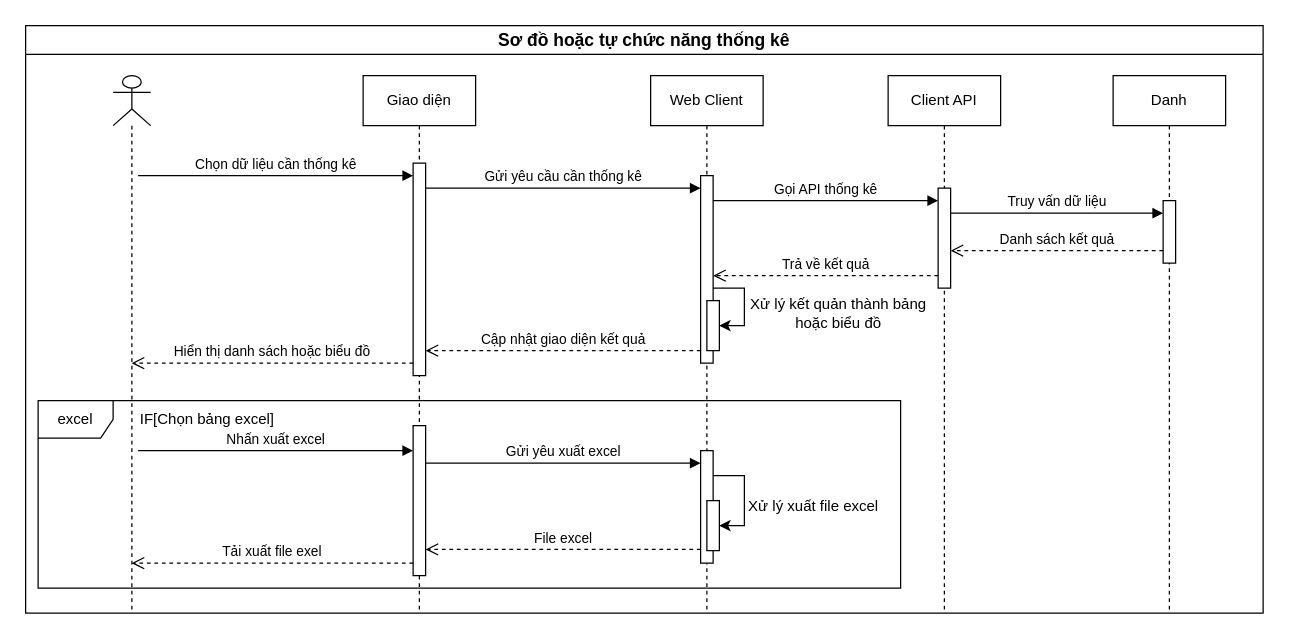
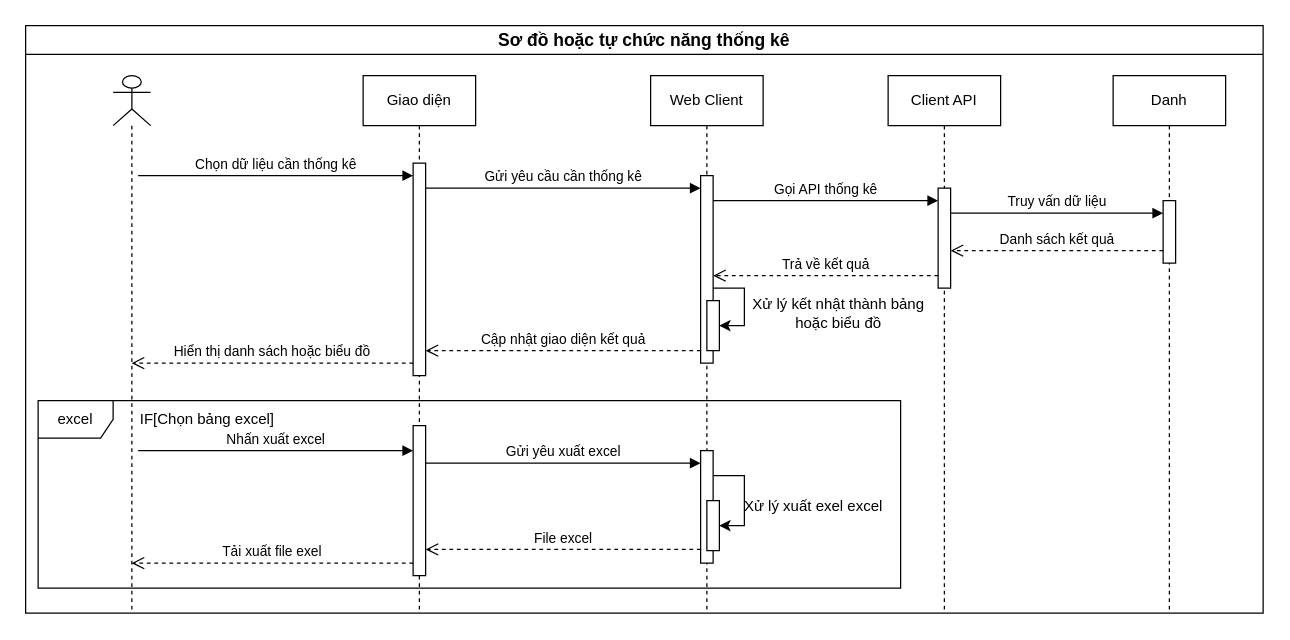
(839, 313) -> (839, 313)
(814, 507) -> (814, 507)
